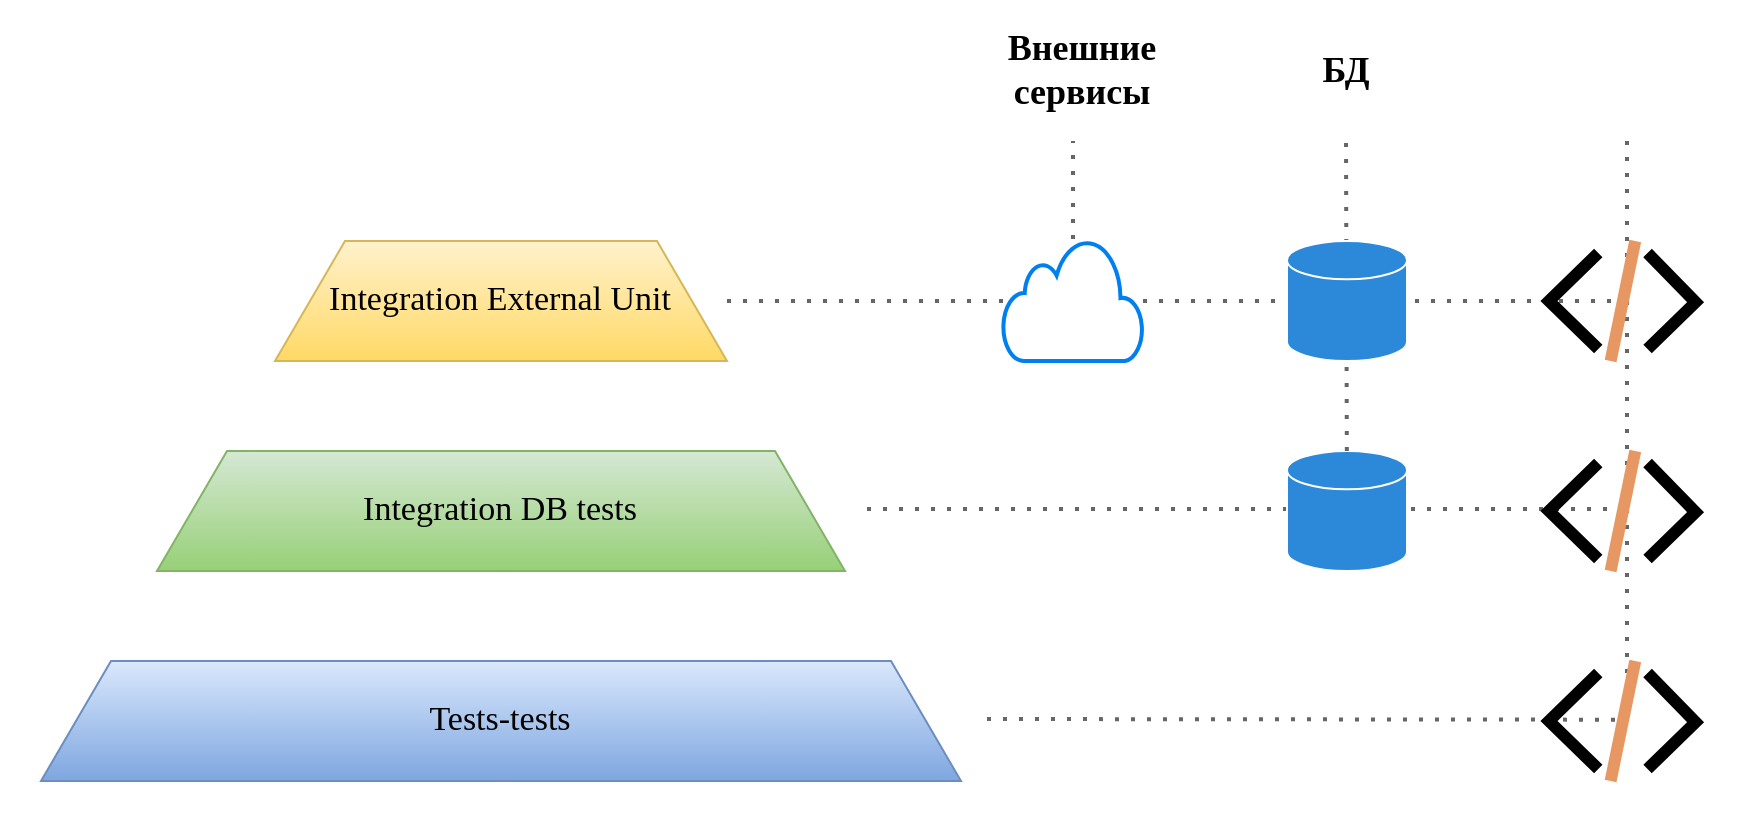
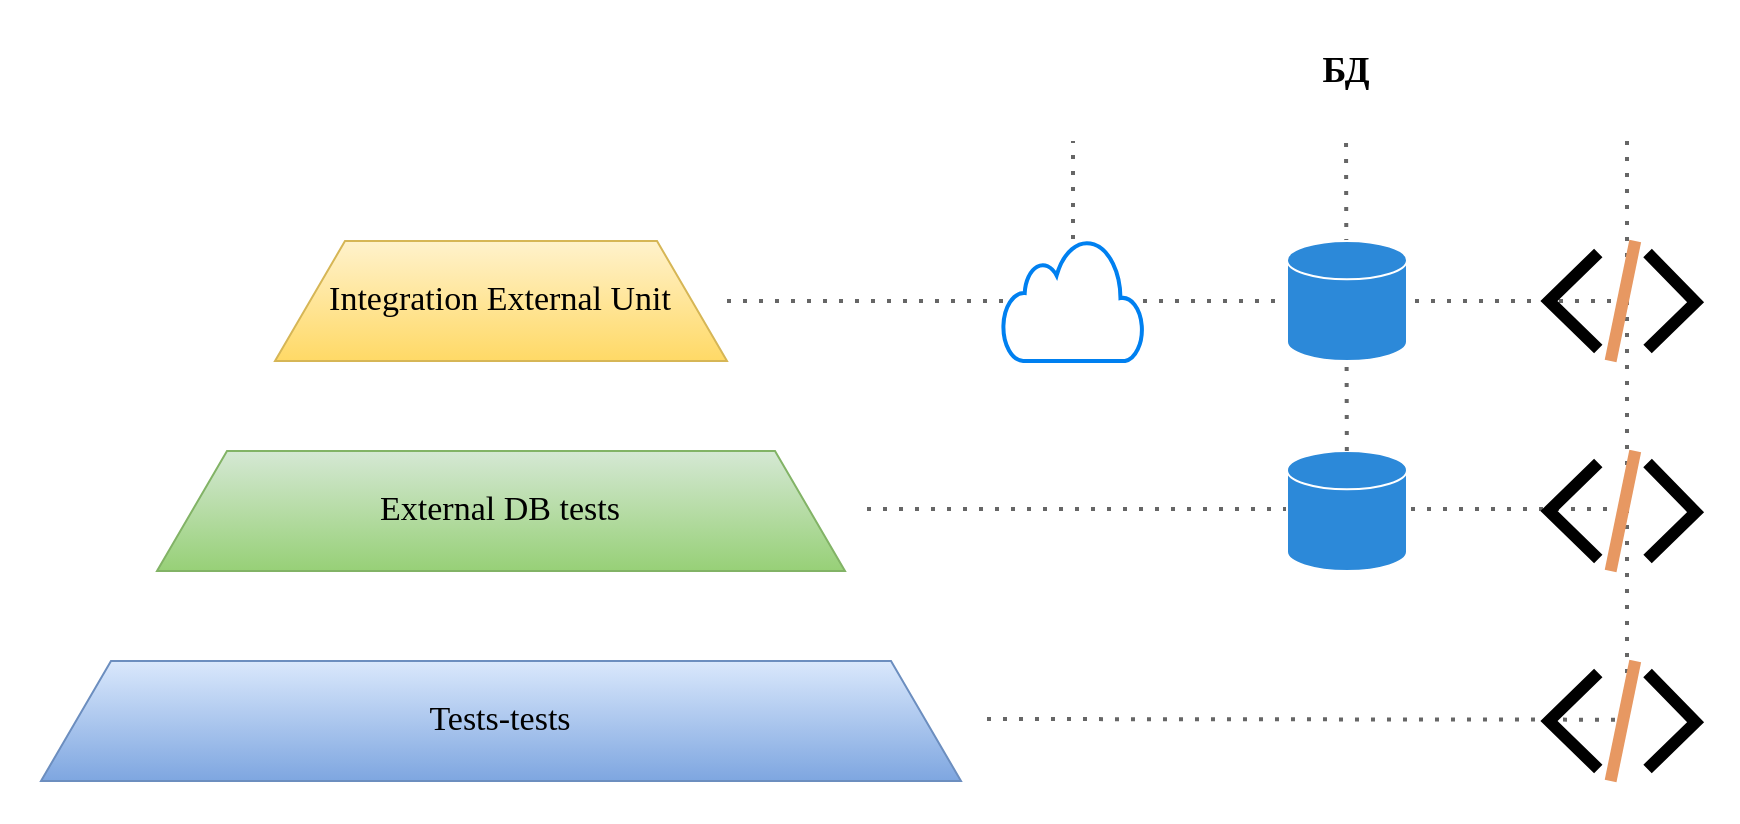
(1083, 71) -> none
(501, 511) -> (501, 511)
